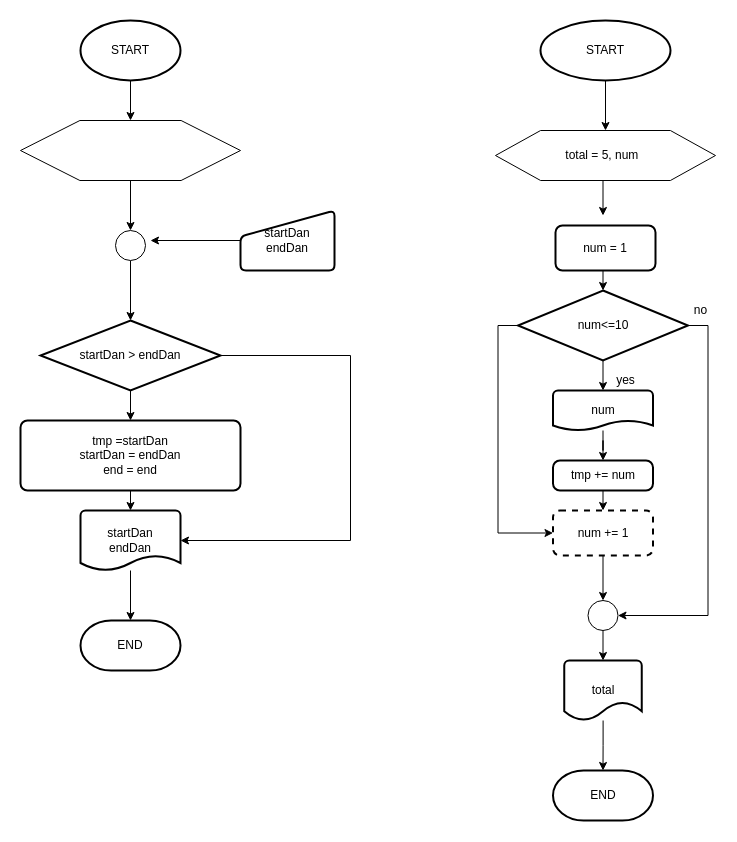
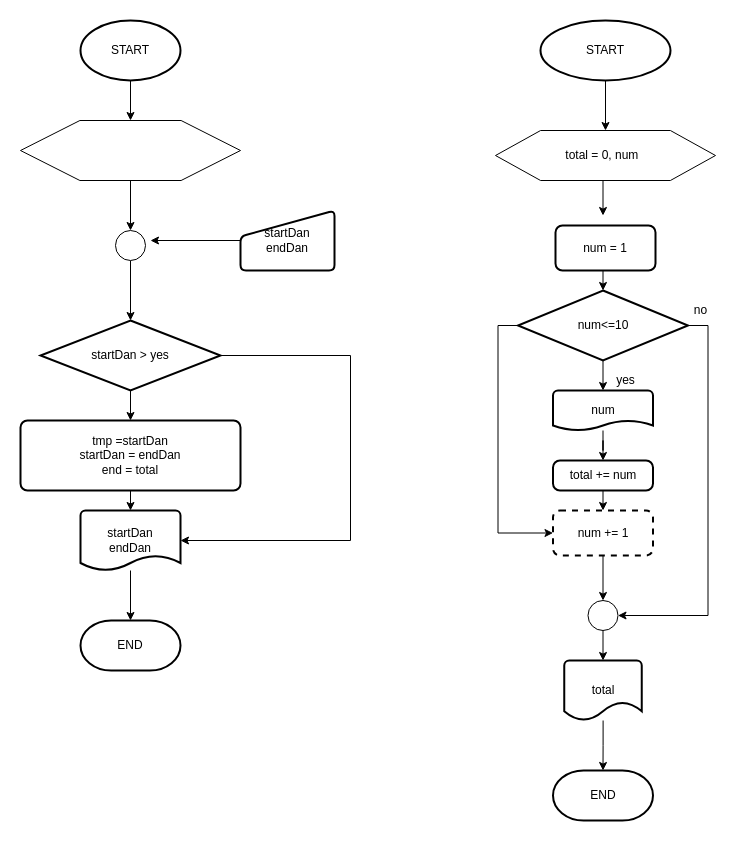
(604, 156) -> (604, 156)
(131, 356) -> (131, 356)
(131, 456) -> (131, 456)
(604, 476) -> (604, 476)
